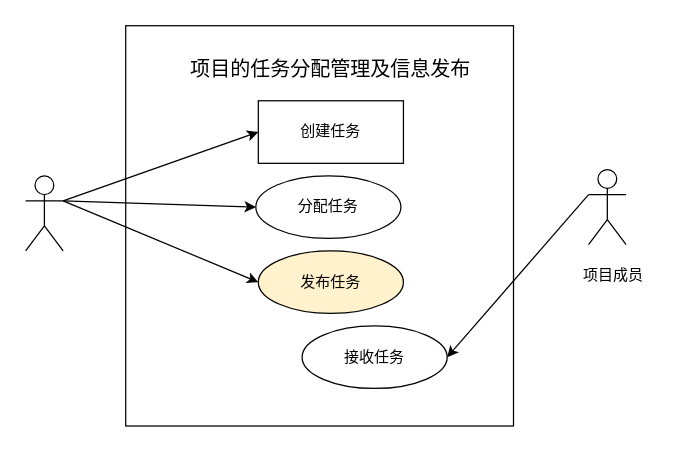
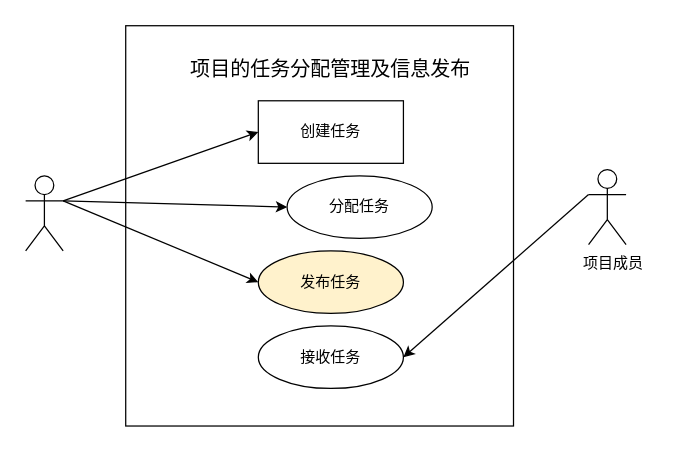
(328, 207) -> (359, 207)
(613, 276) -> (613, 263)
(374, 357) -> (331, 357)
